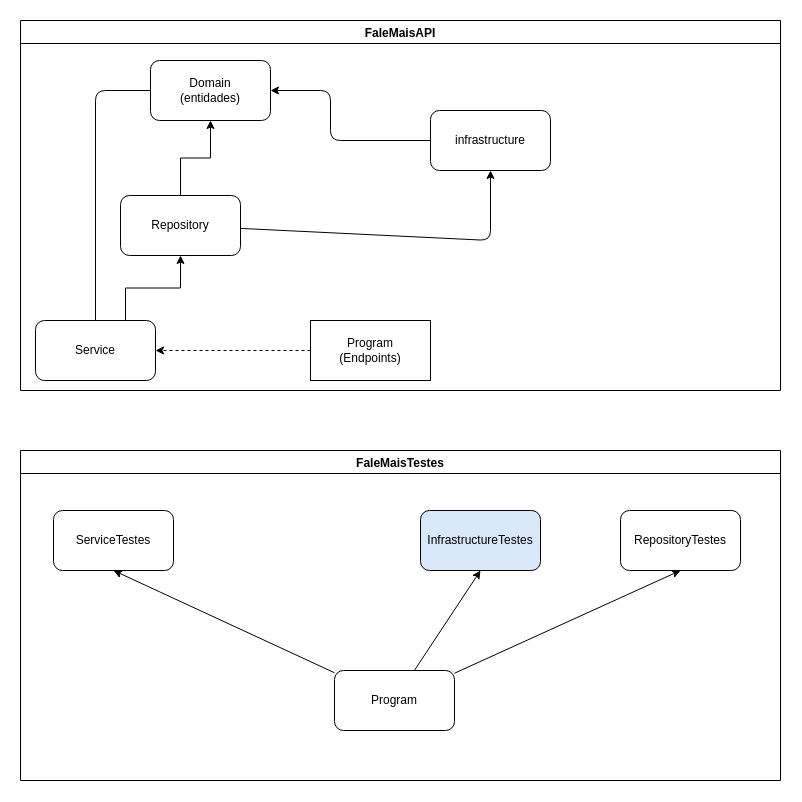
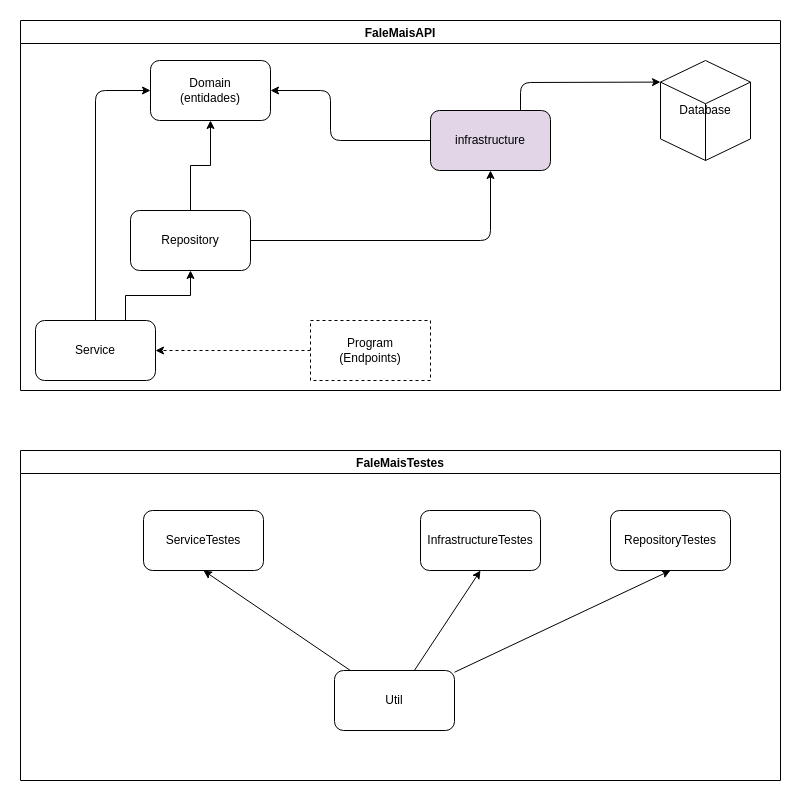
none -> (578, 82)
(145, 91) -> (142, 91)
none -> (706, 111)
(491, 141) -> (491, 141)
(181, 226) -> (191, 241)
(371, 351) -> (371, 351)
(114, 541) -> (204, 541)
(481, 541) -> (481, 541)
(681, 541) -> (671, 541)
(395, 701) -> (395, 701)
